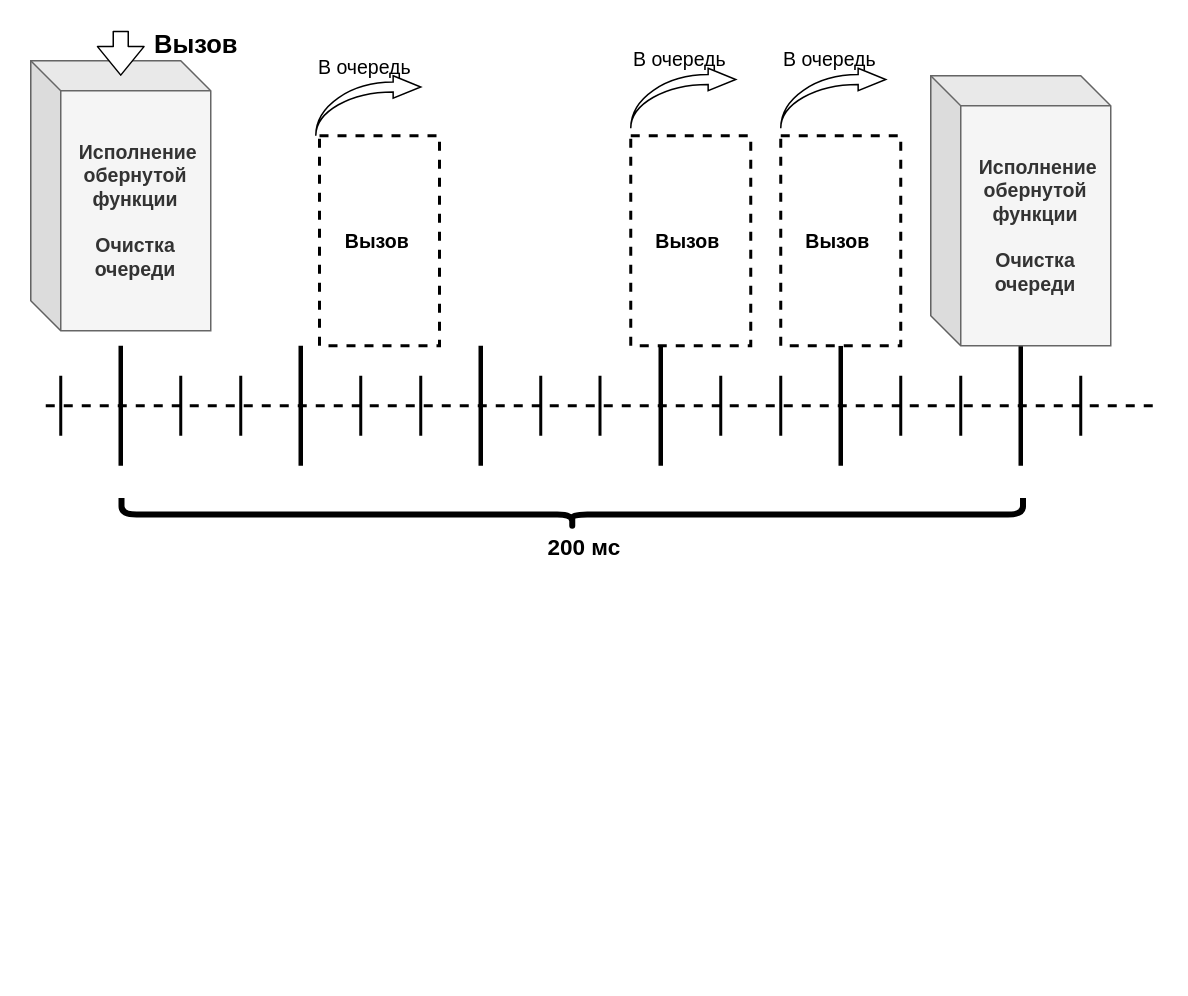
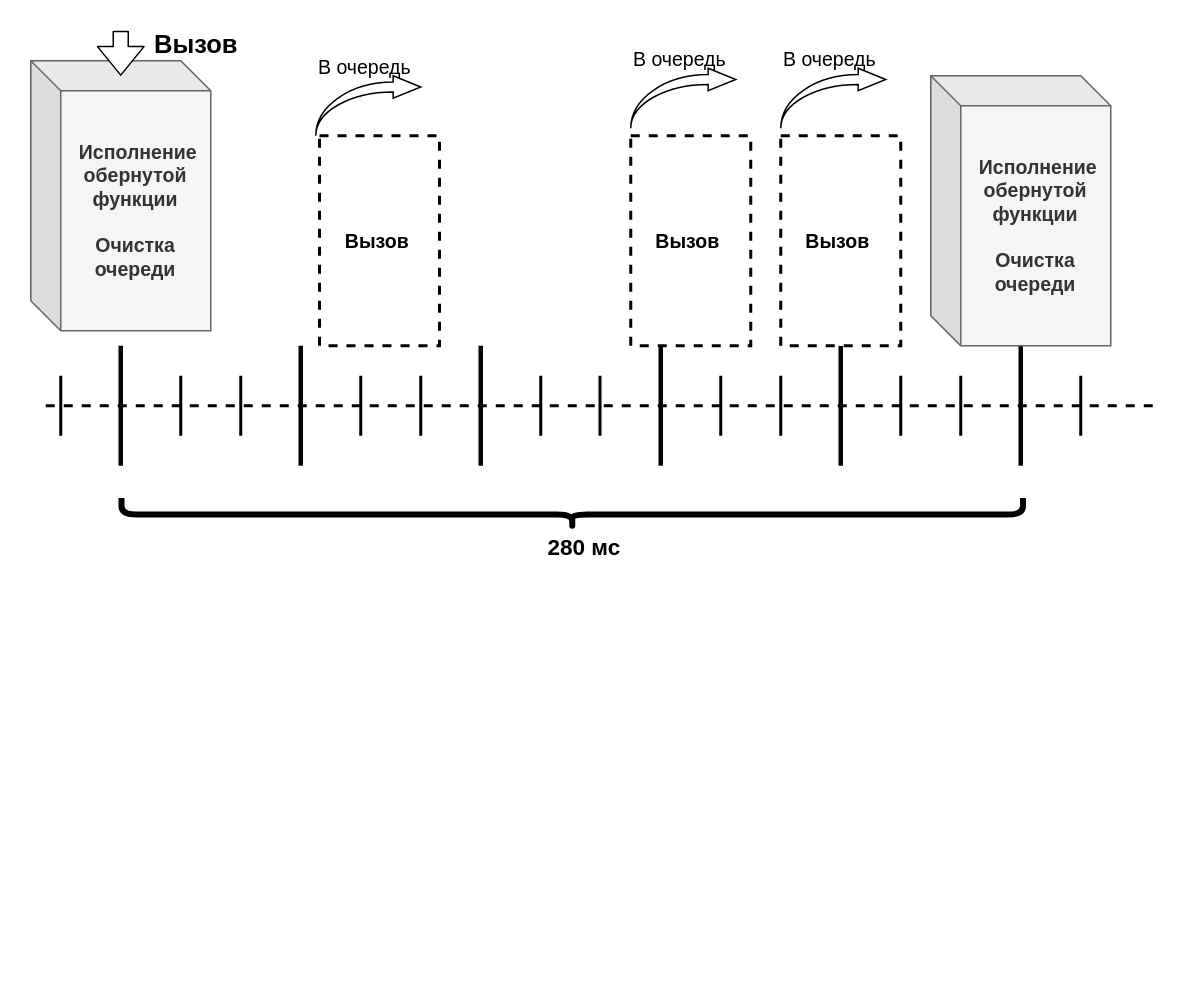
(583, 548) -> (583, 548)
